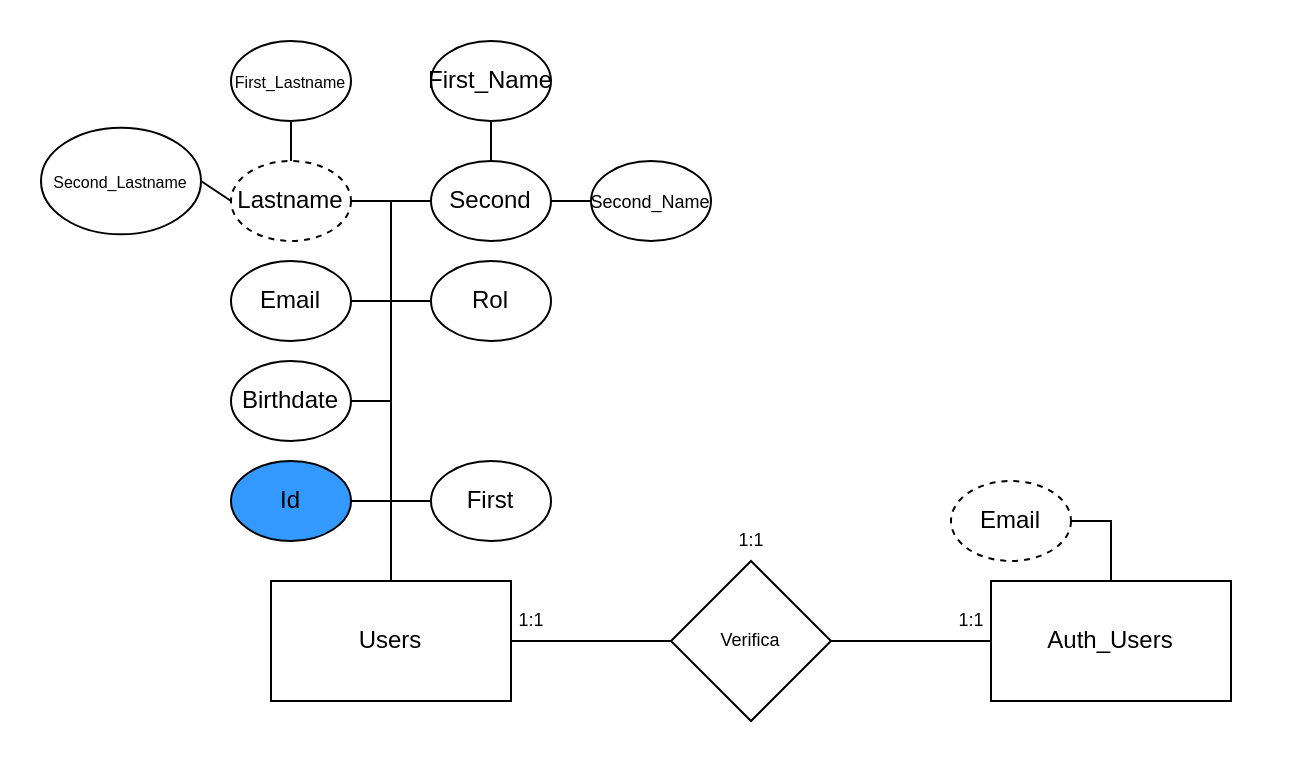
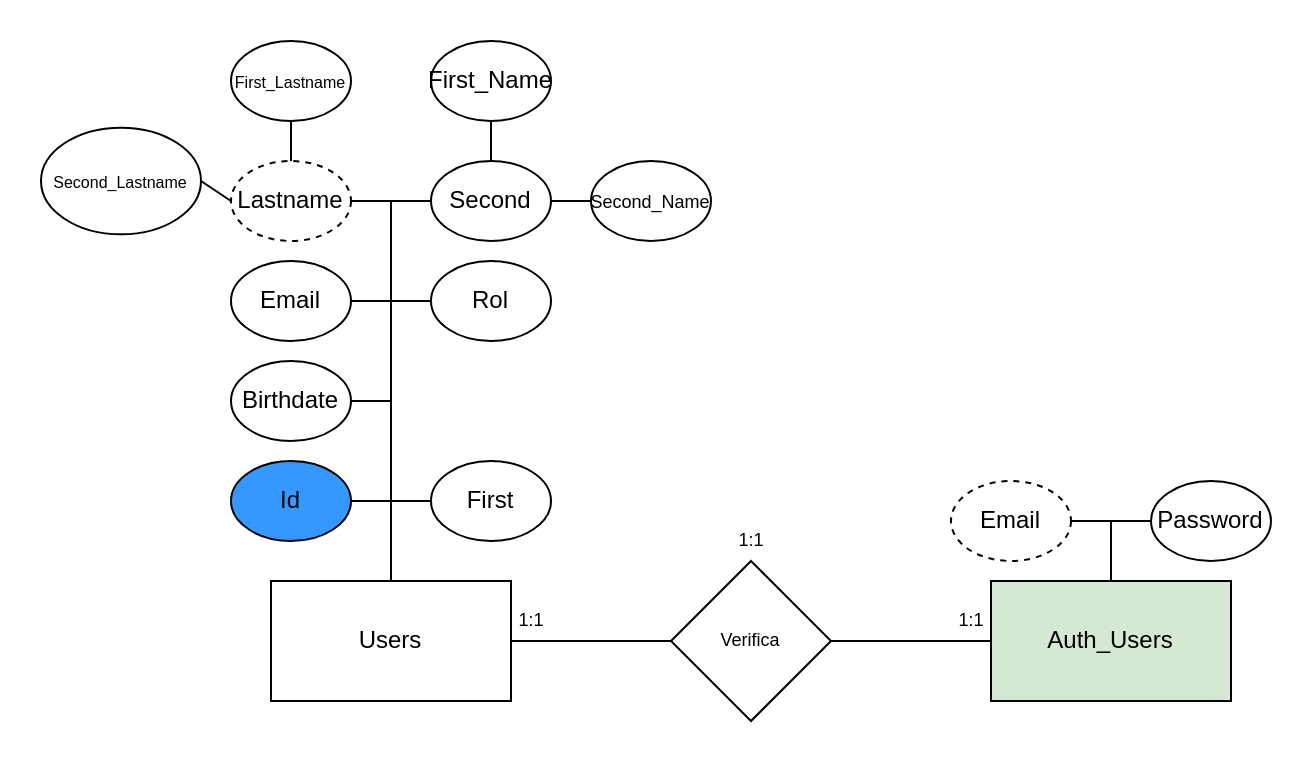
none -> (1132, 521)
none -> (1211, 521)
(1111, 641) -> (1111, 641)
